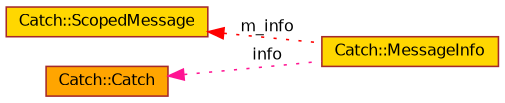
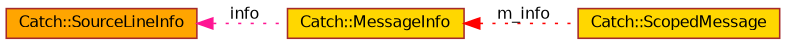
(273, 38) -> (529, 23)
(107, 81) -> (102, 23)
